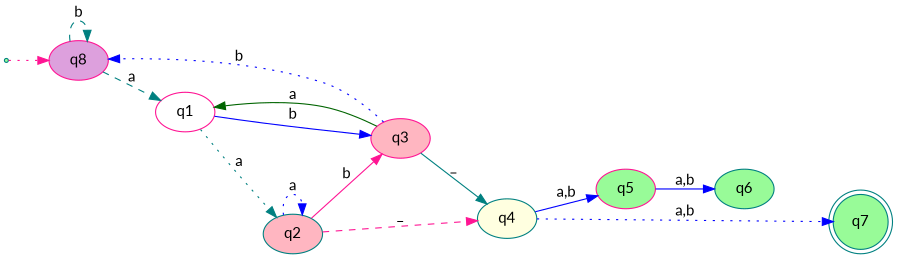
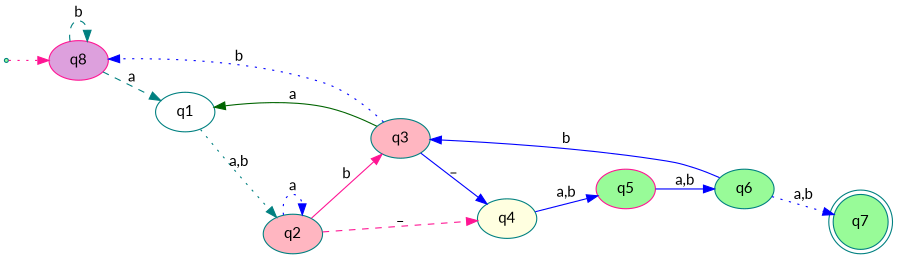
(185, 112) -> (185, 112)
(287, 126) -> (582, 150)
(401, 138) -> (401, 138)
(239, 162) -> (239, 162)
(449, 175) -> (449, 175)
(680, 220) -> (798, 204)
